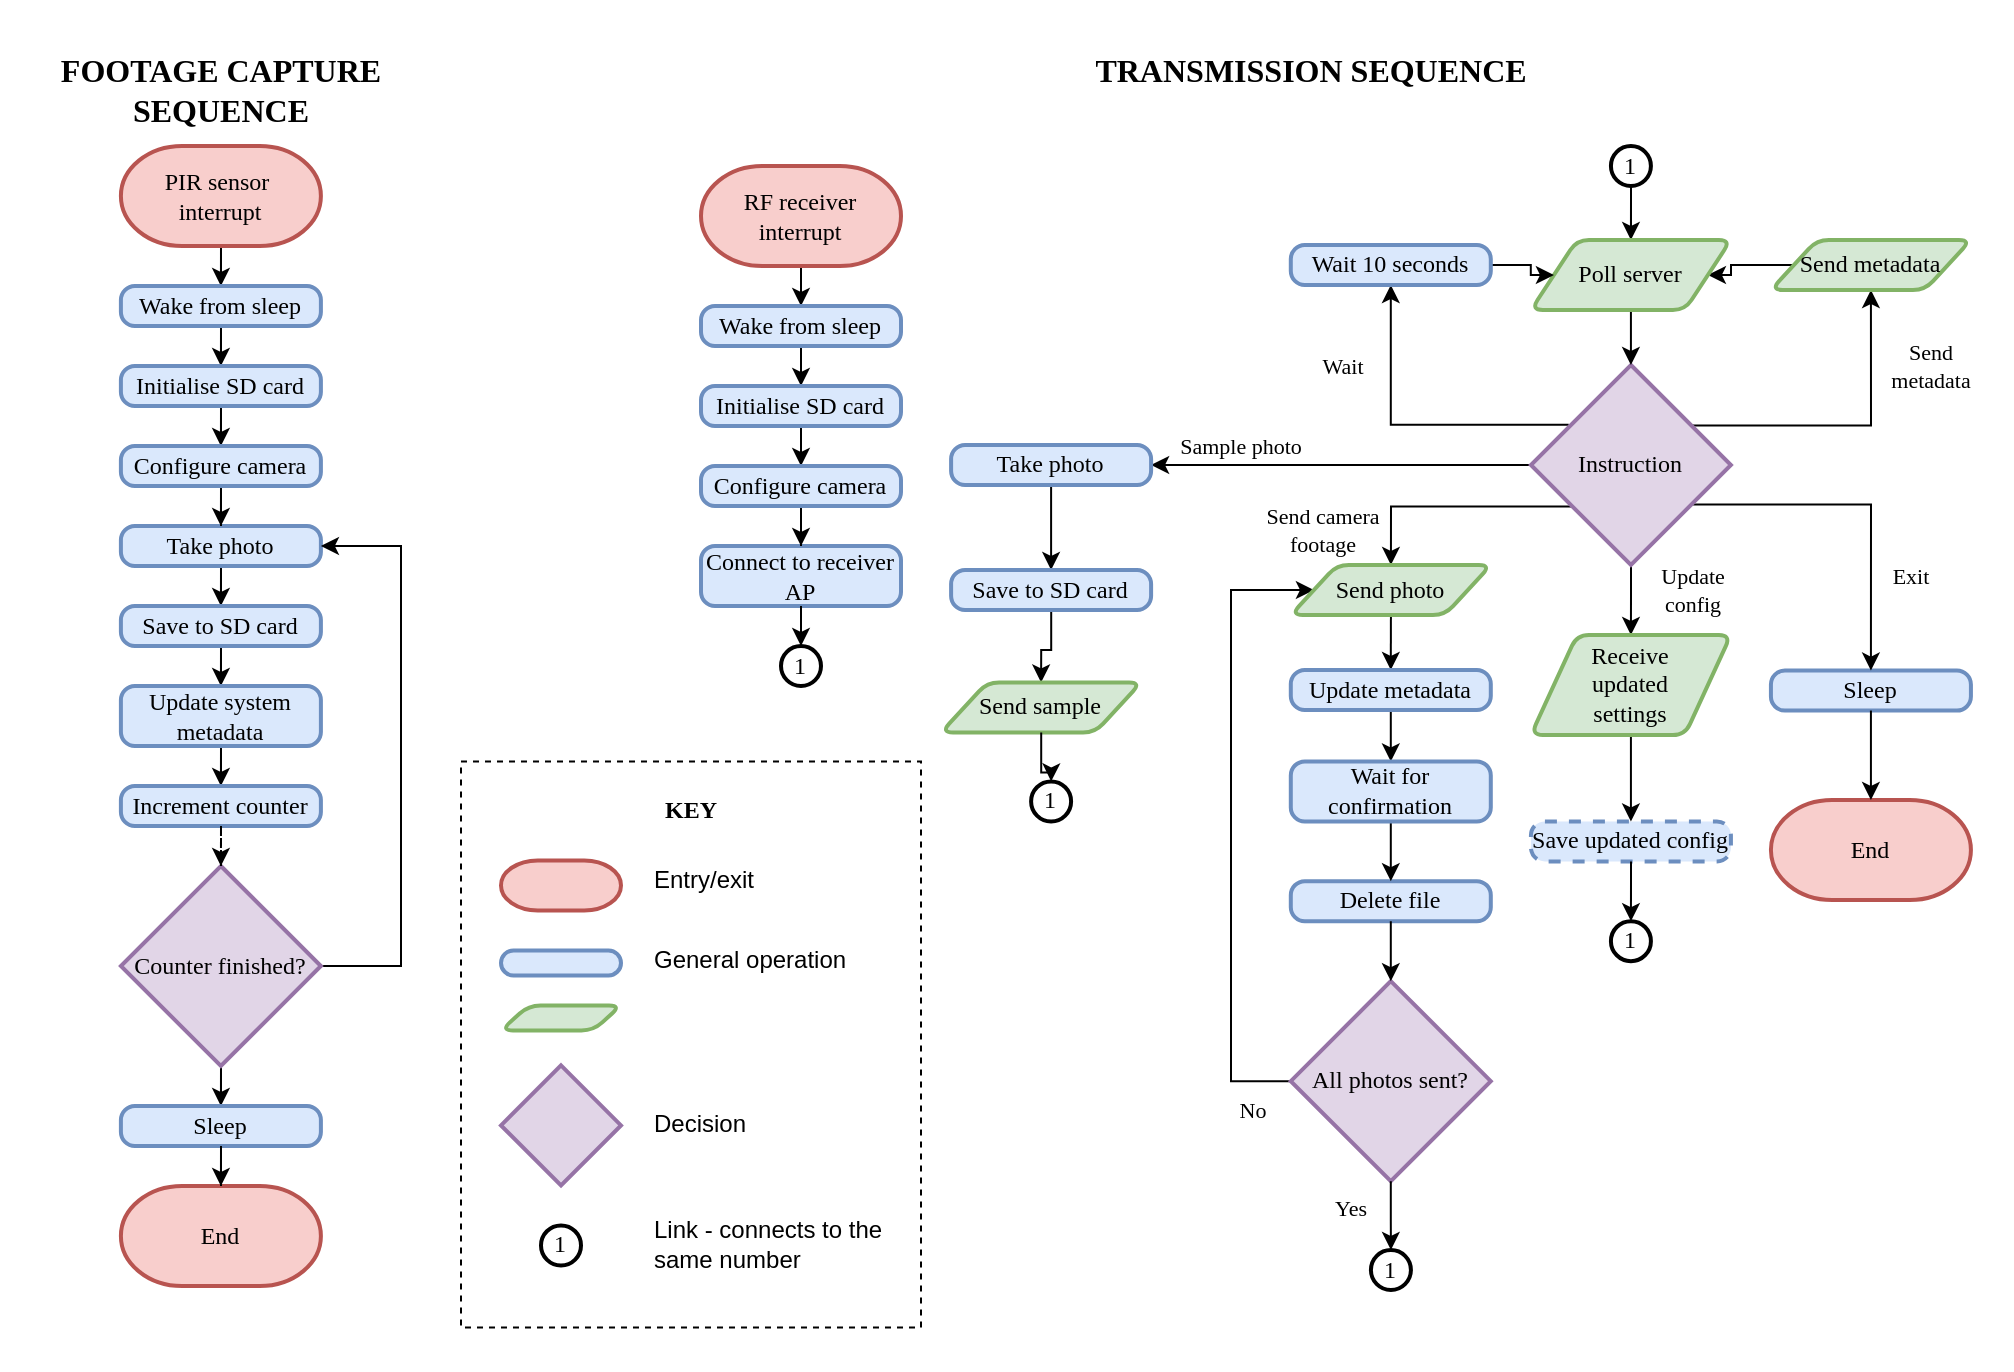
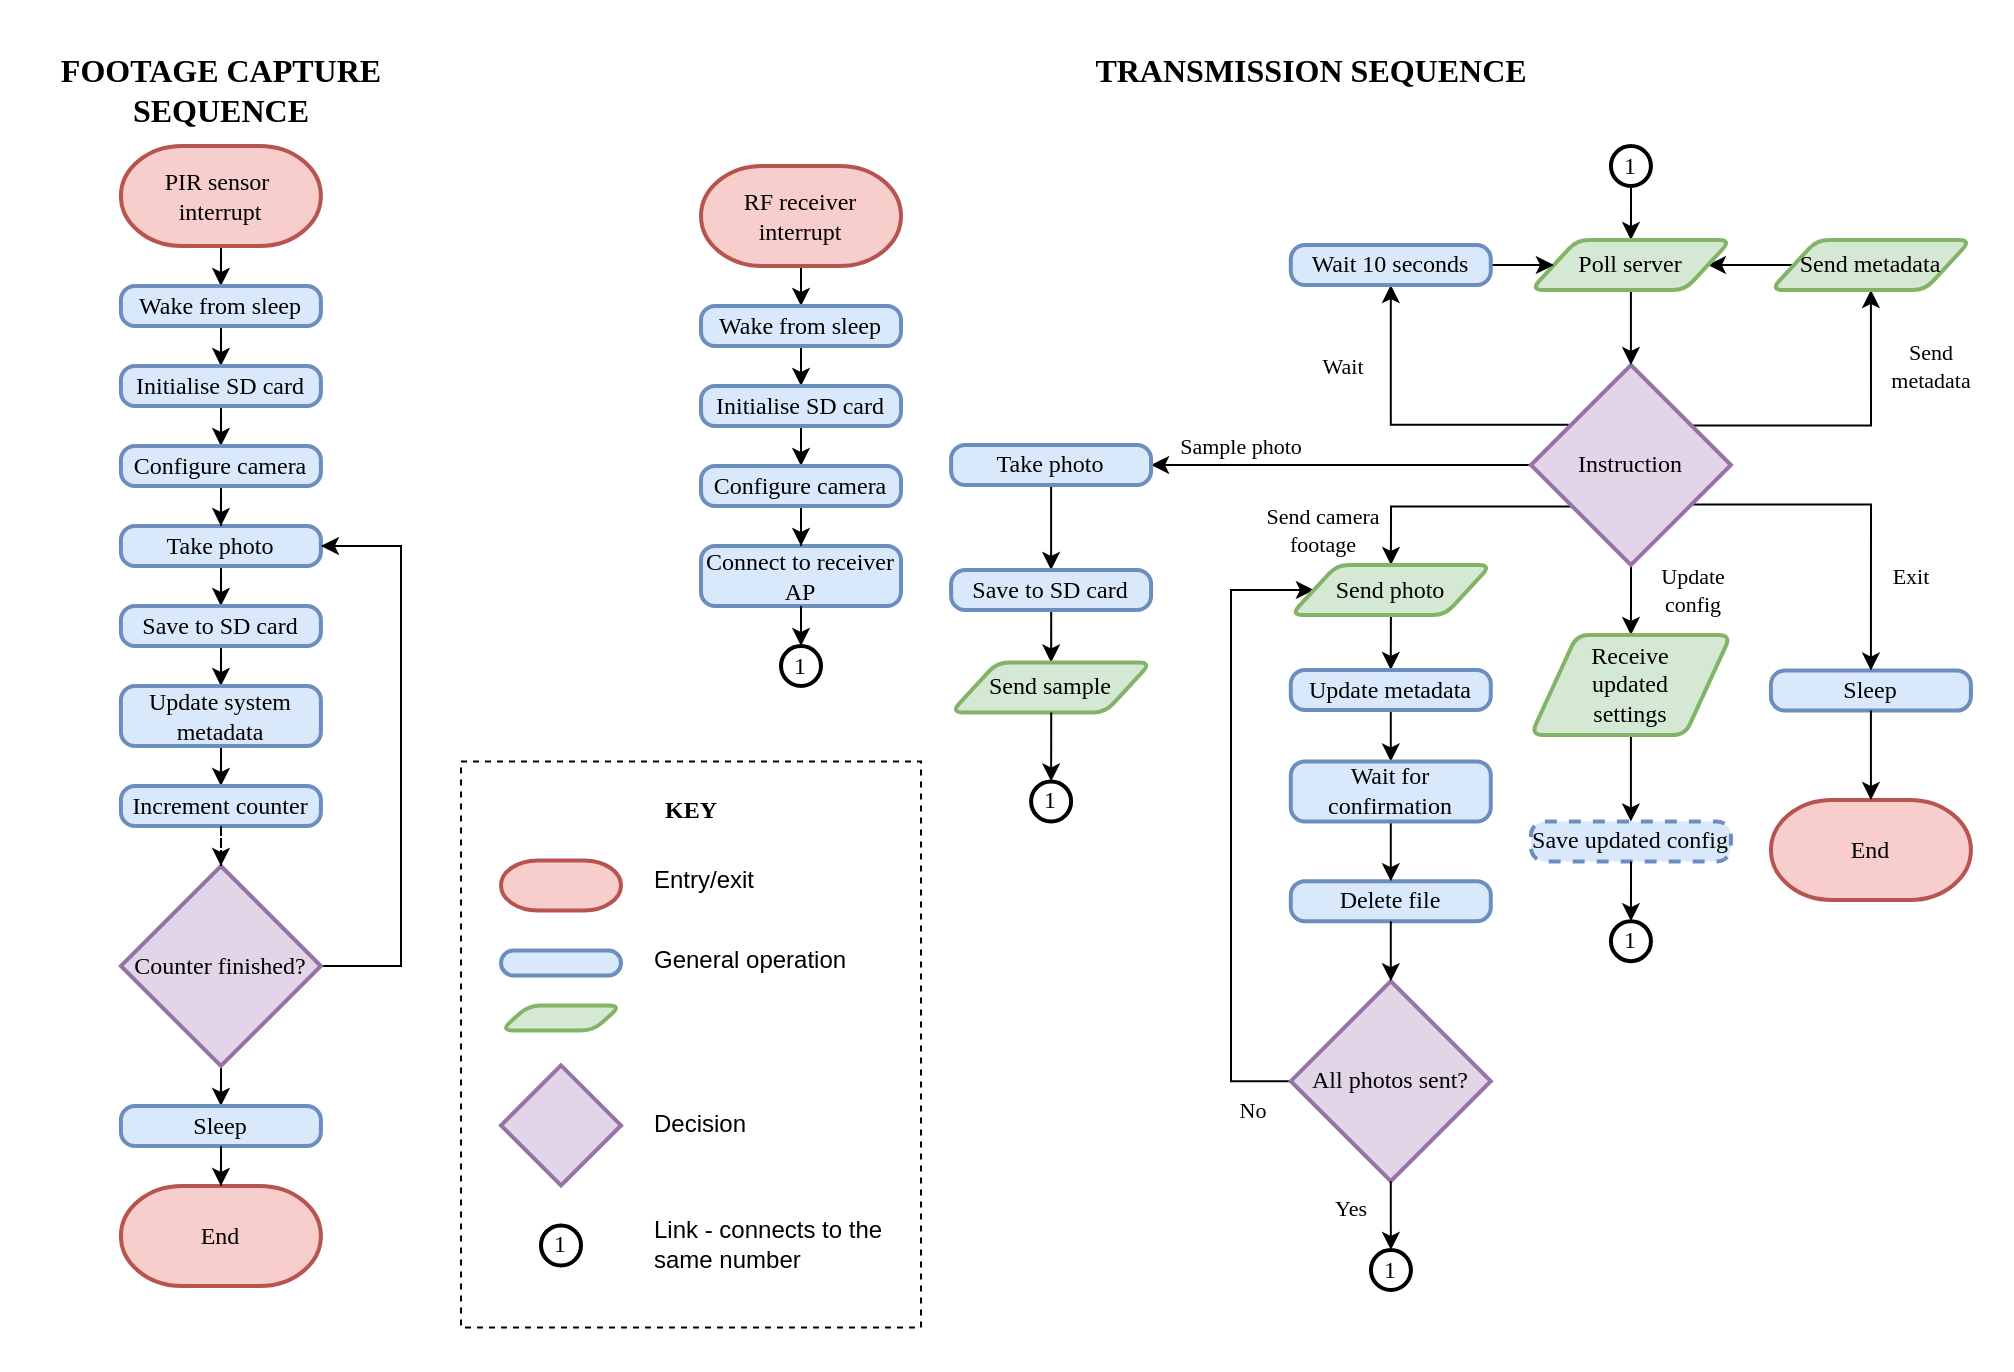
(1631, 275) -> (1631, 265)
(1041, 708) -> (1051, 688)
